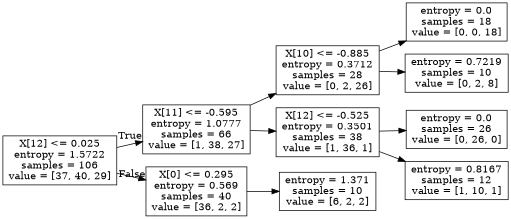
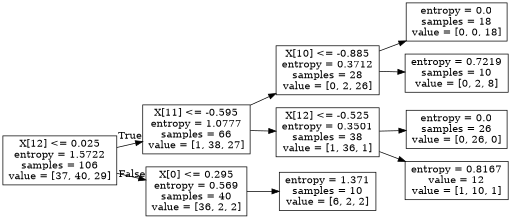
(457, 181) -> (457, 181)
